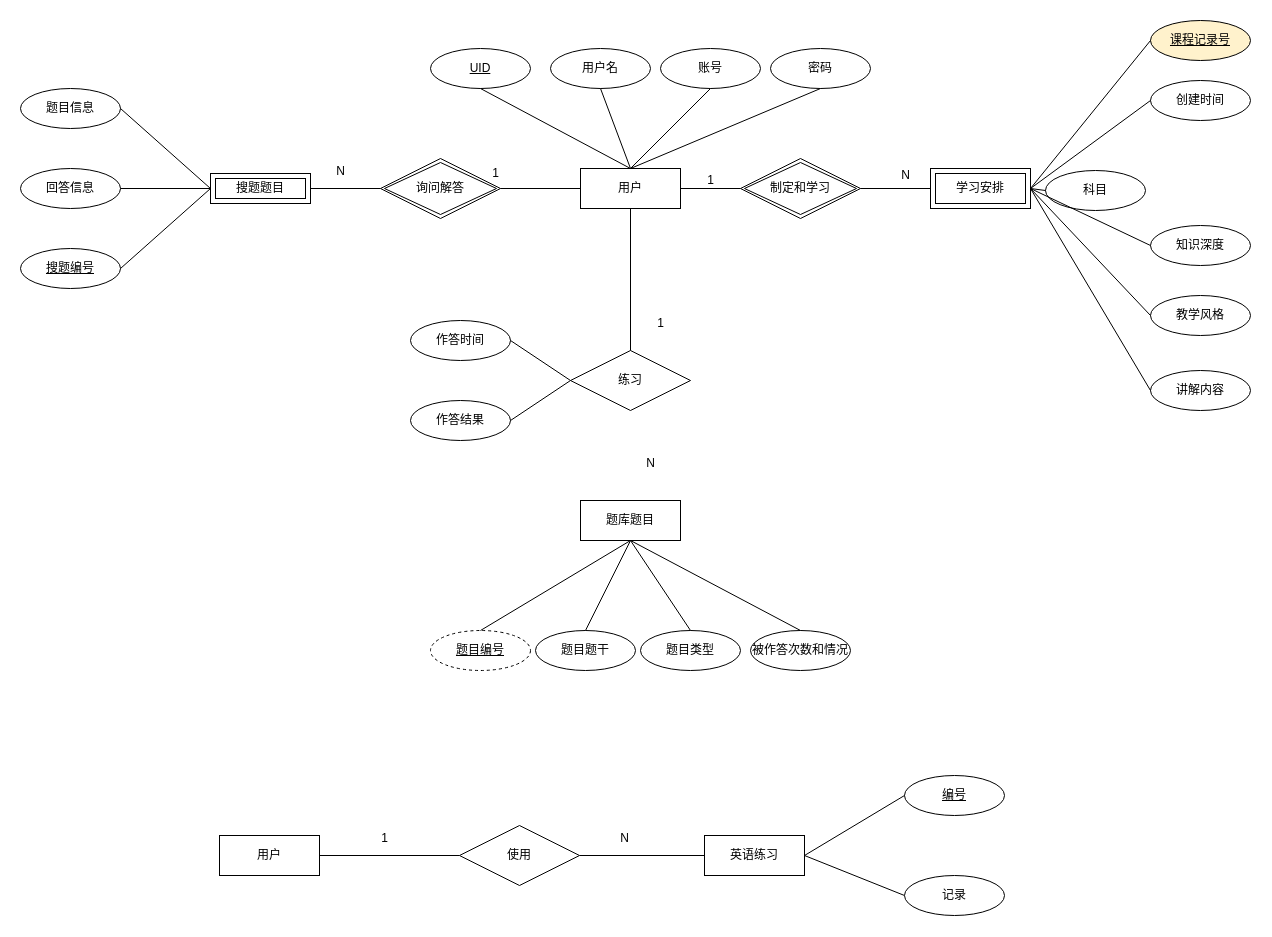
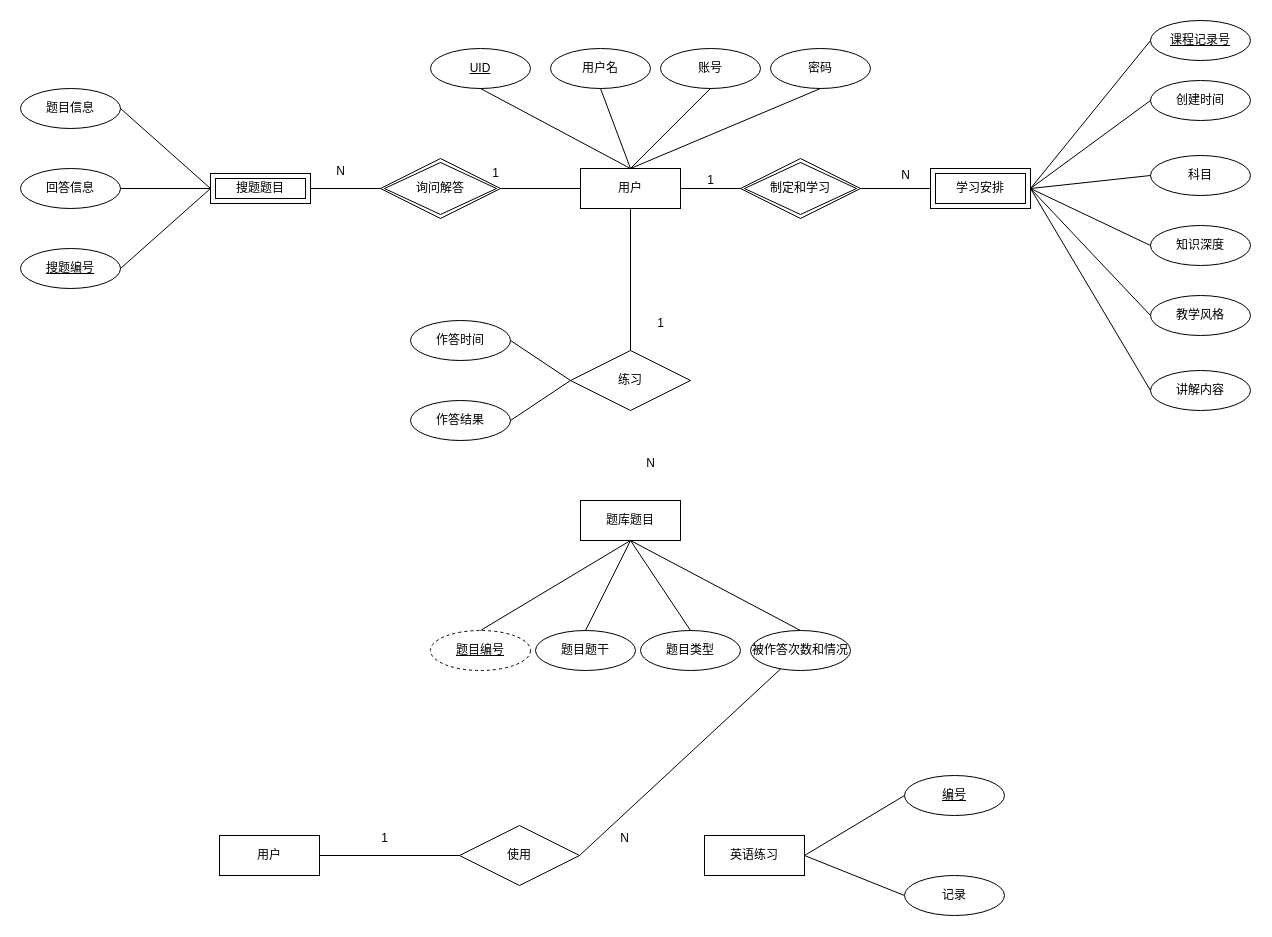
(1201, 41) -> (1201, 41)
(1096, 191) -> (1201, 176)
(642, 856) -> (679, 763)
